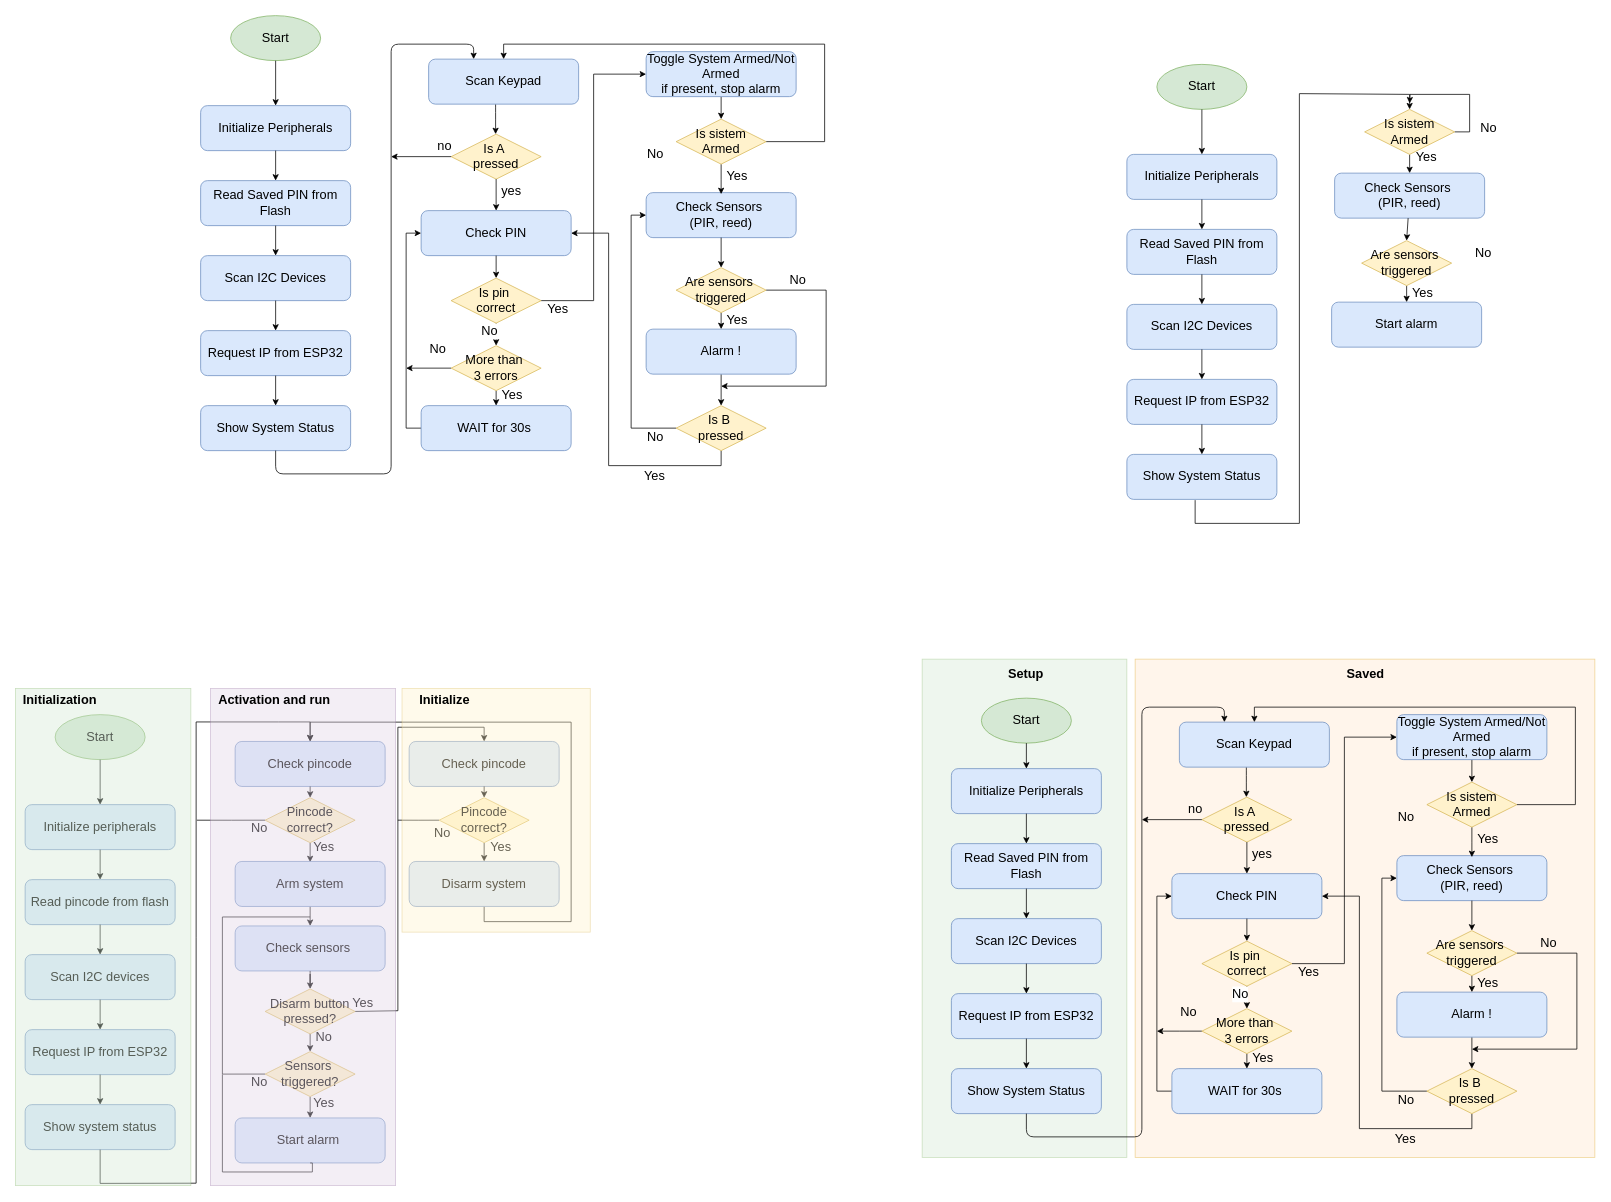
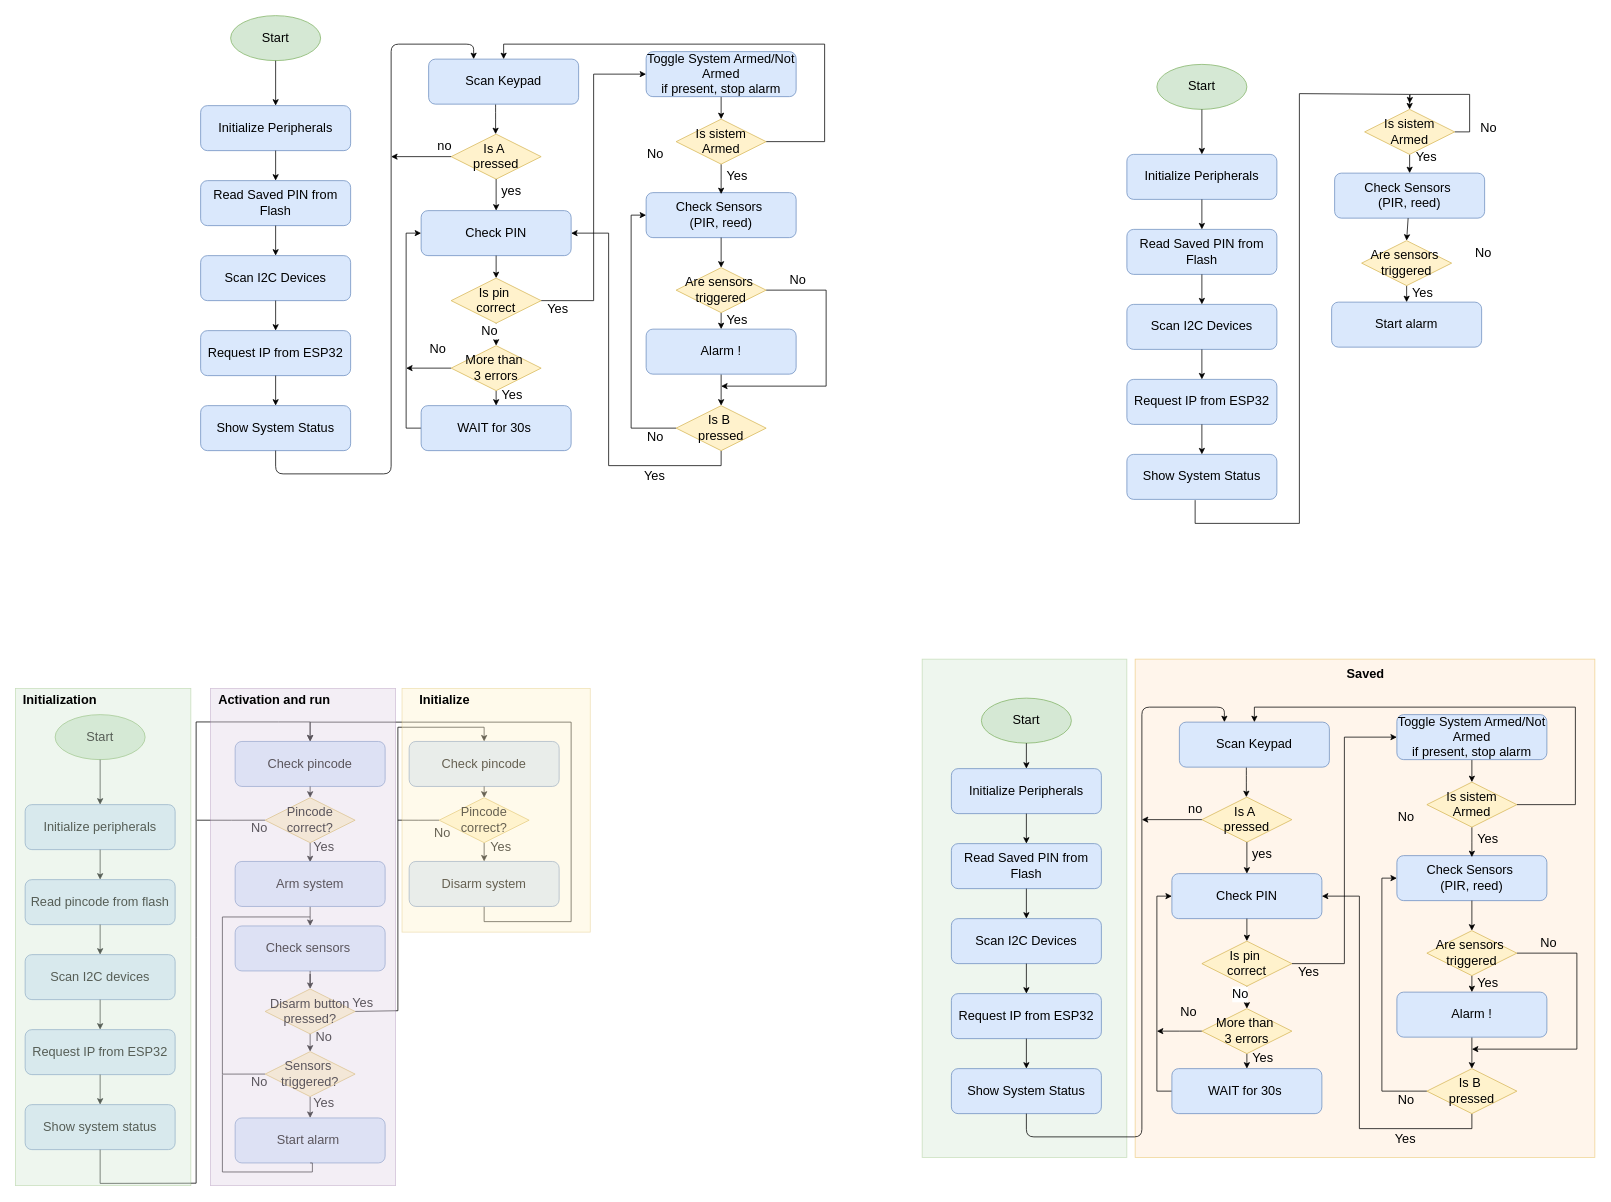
(1025, 674) -> none
